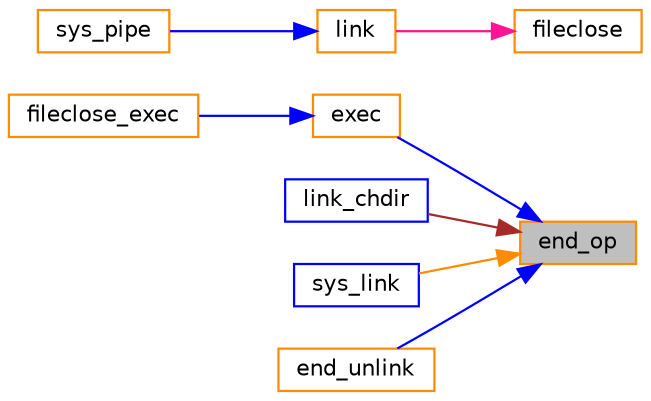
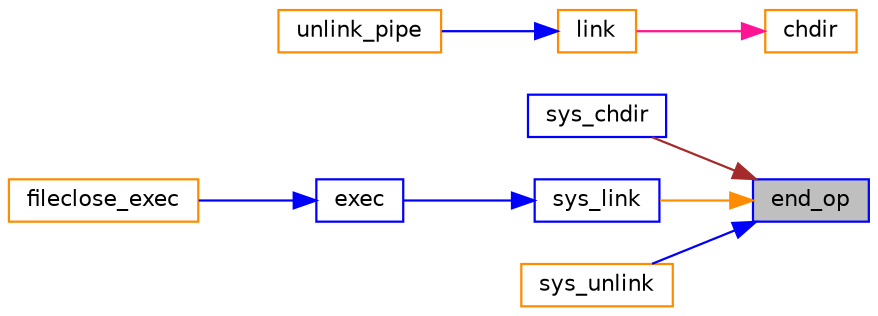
(104, 31) -> (360, 31)
(578, 31) -> (811, 31)
(356, 116) -> (360, 200)
(459, 173) -> (458, 200)
(356, 200) -> (597, 116)
(578, 243) -> (811, 200)
(356, 370) -> (597, 285)
